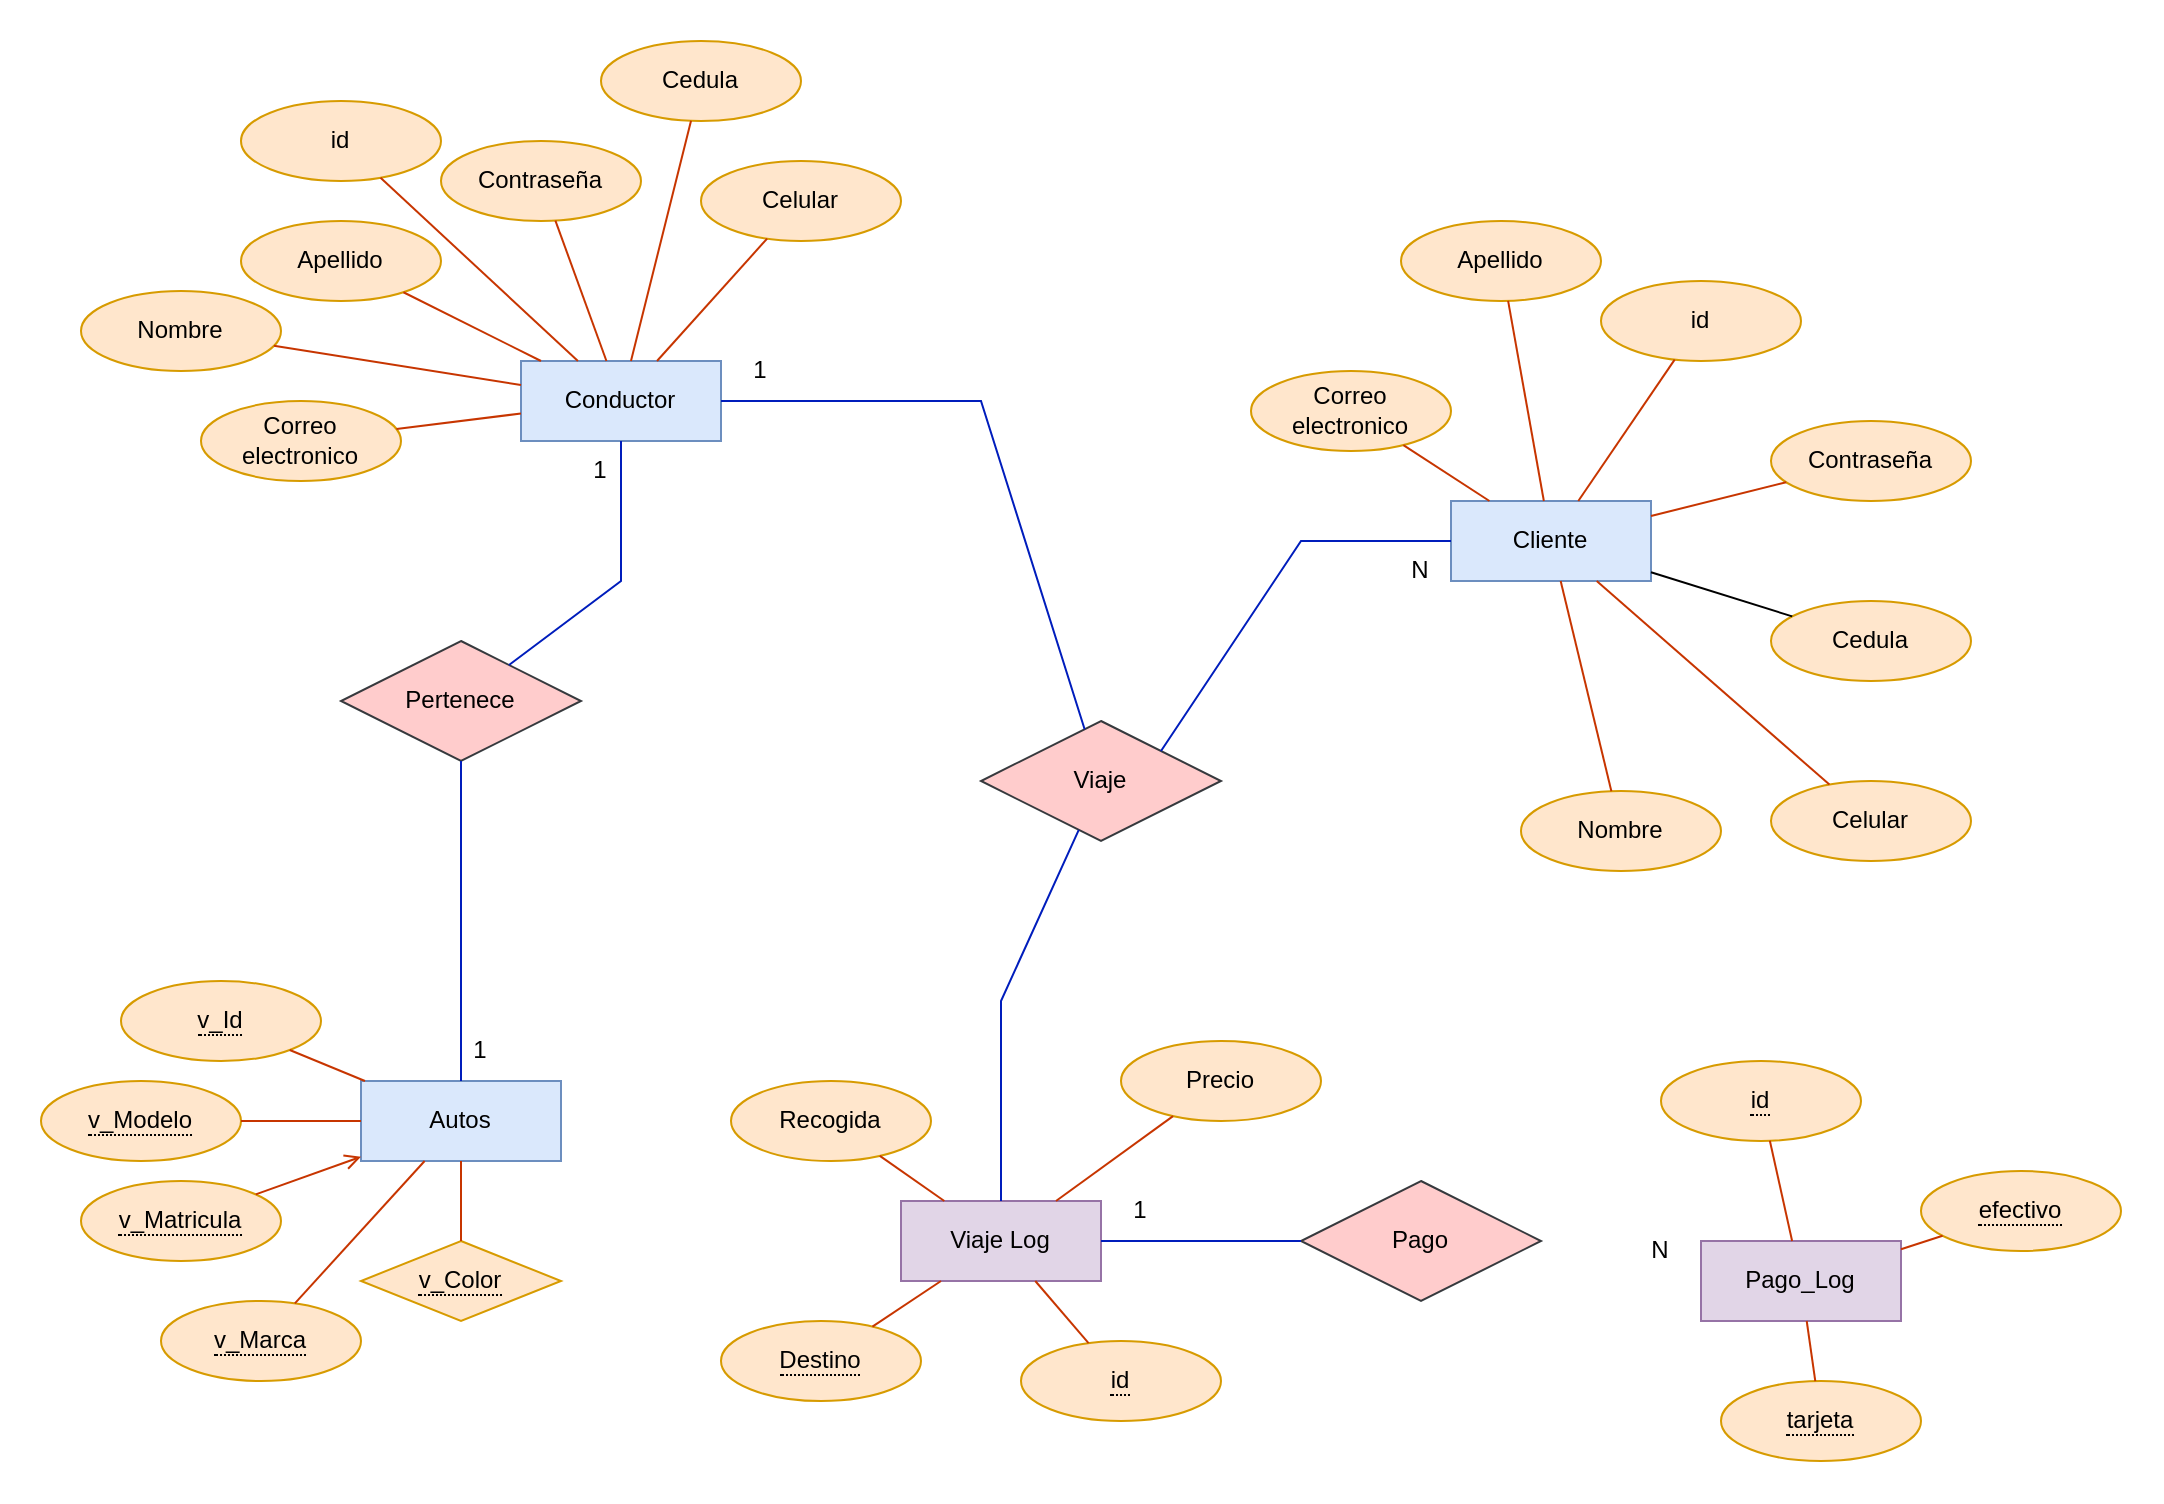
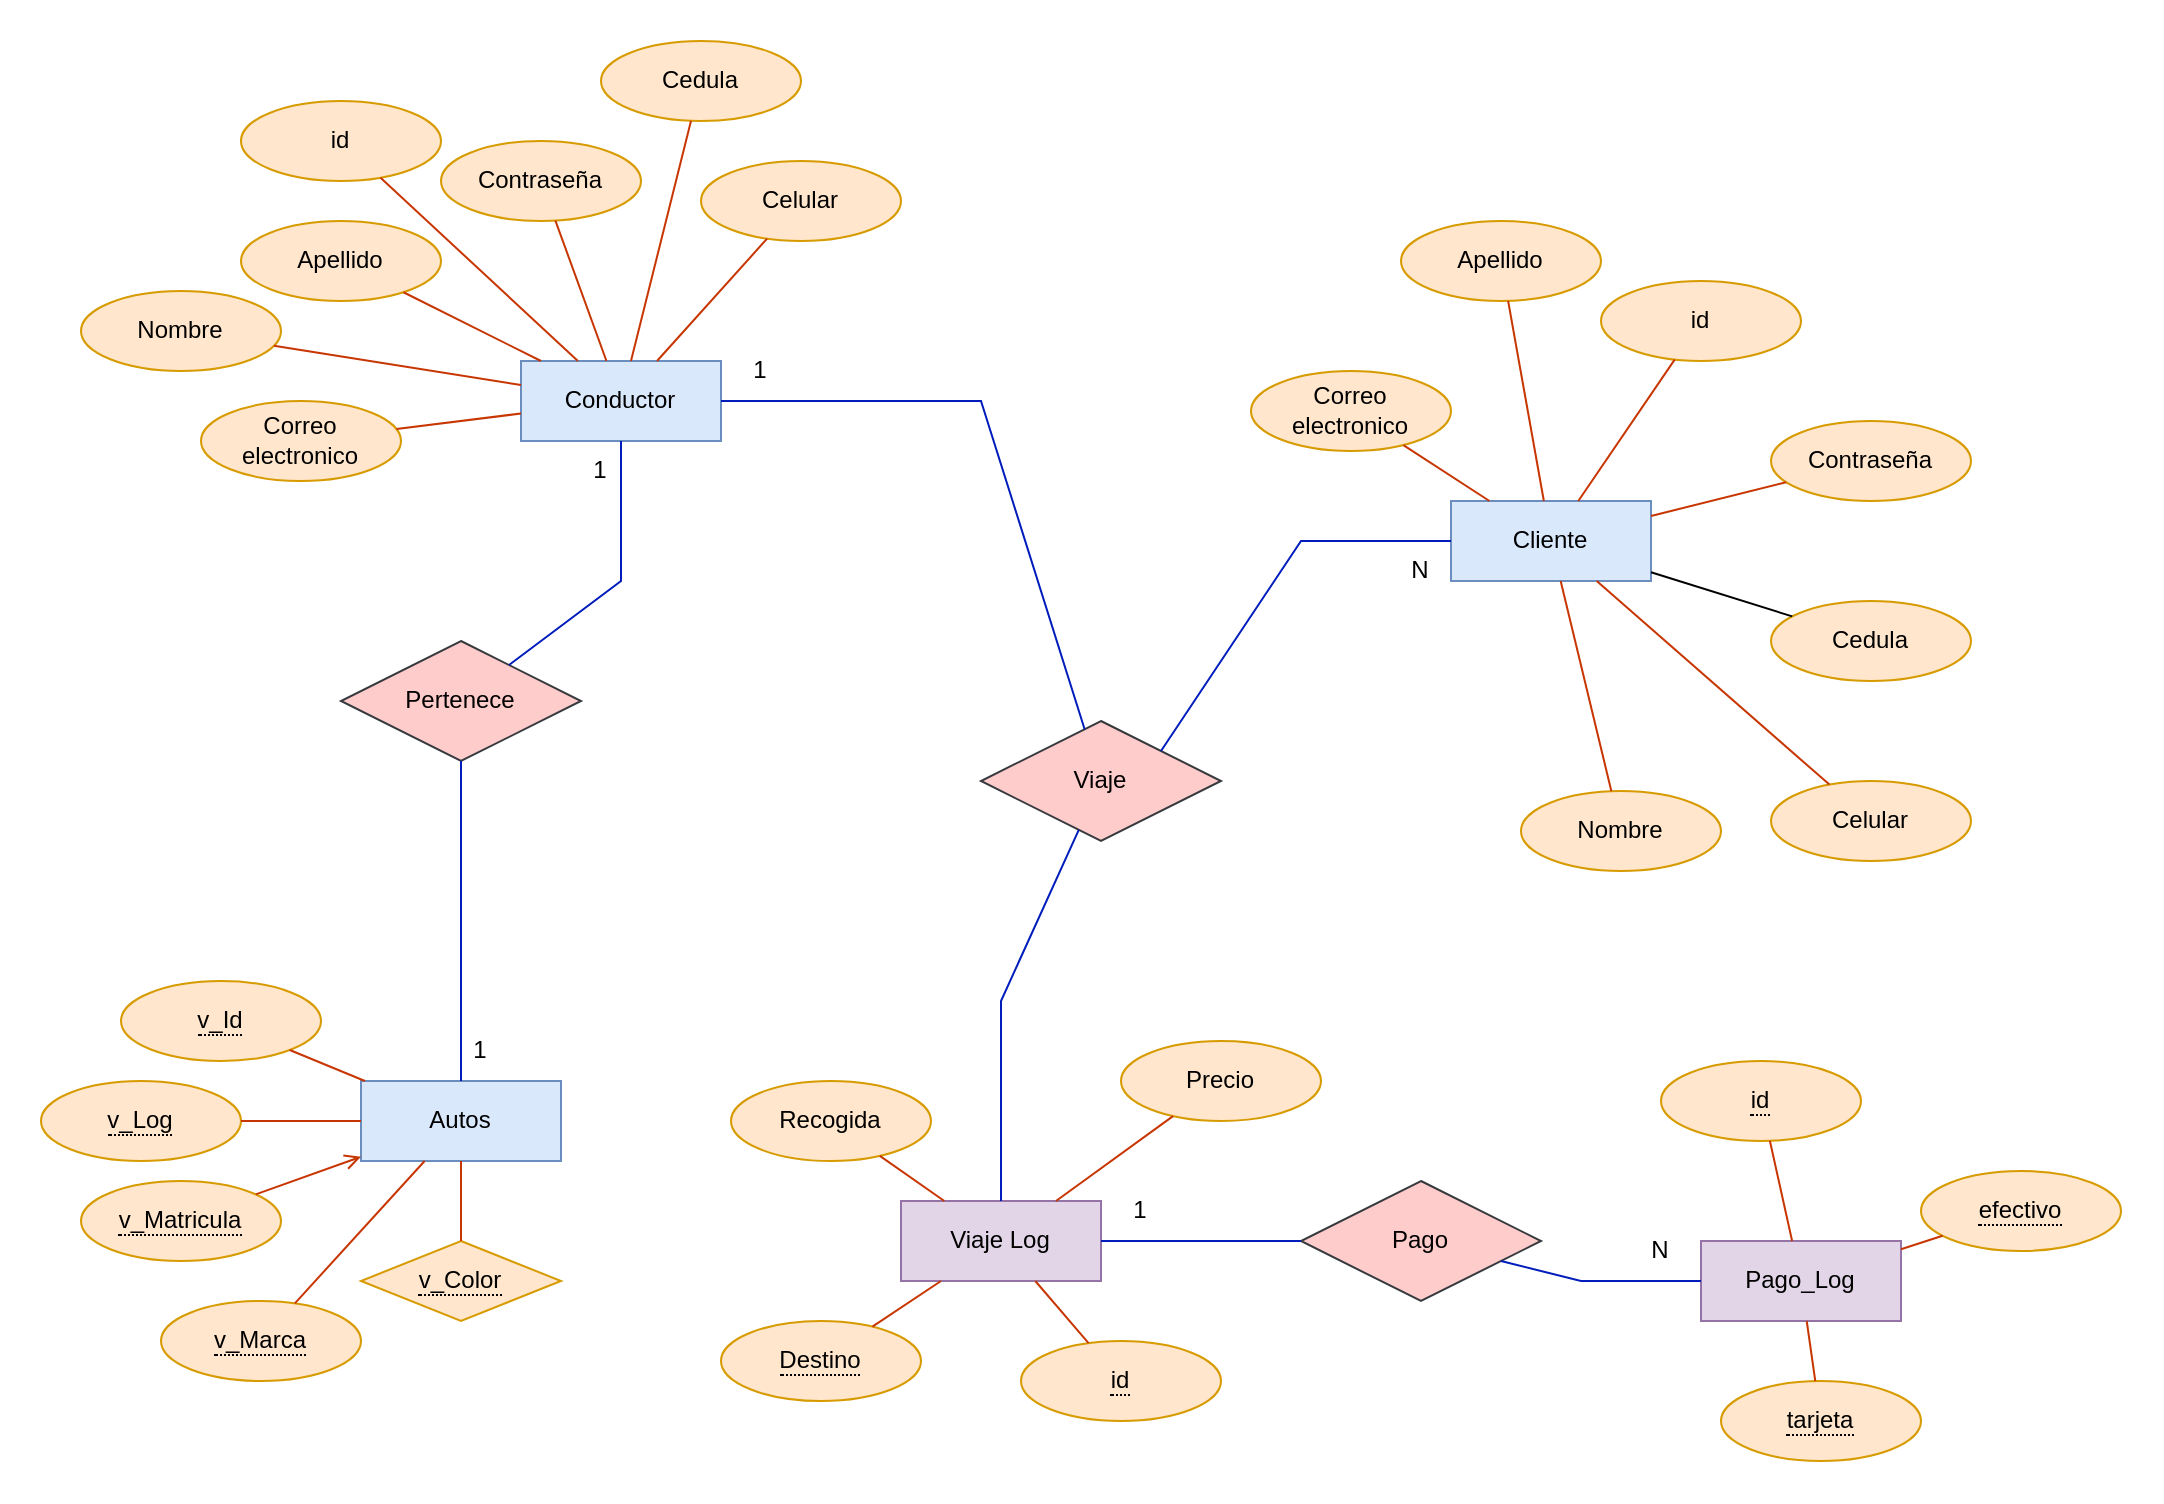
(141, 1121) -> (141, 1121)
none -> (1600, 1281)
